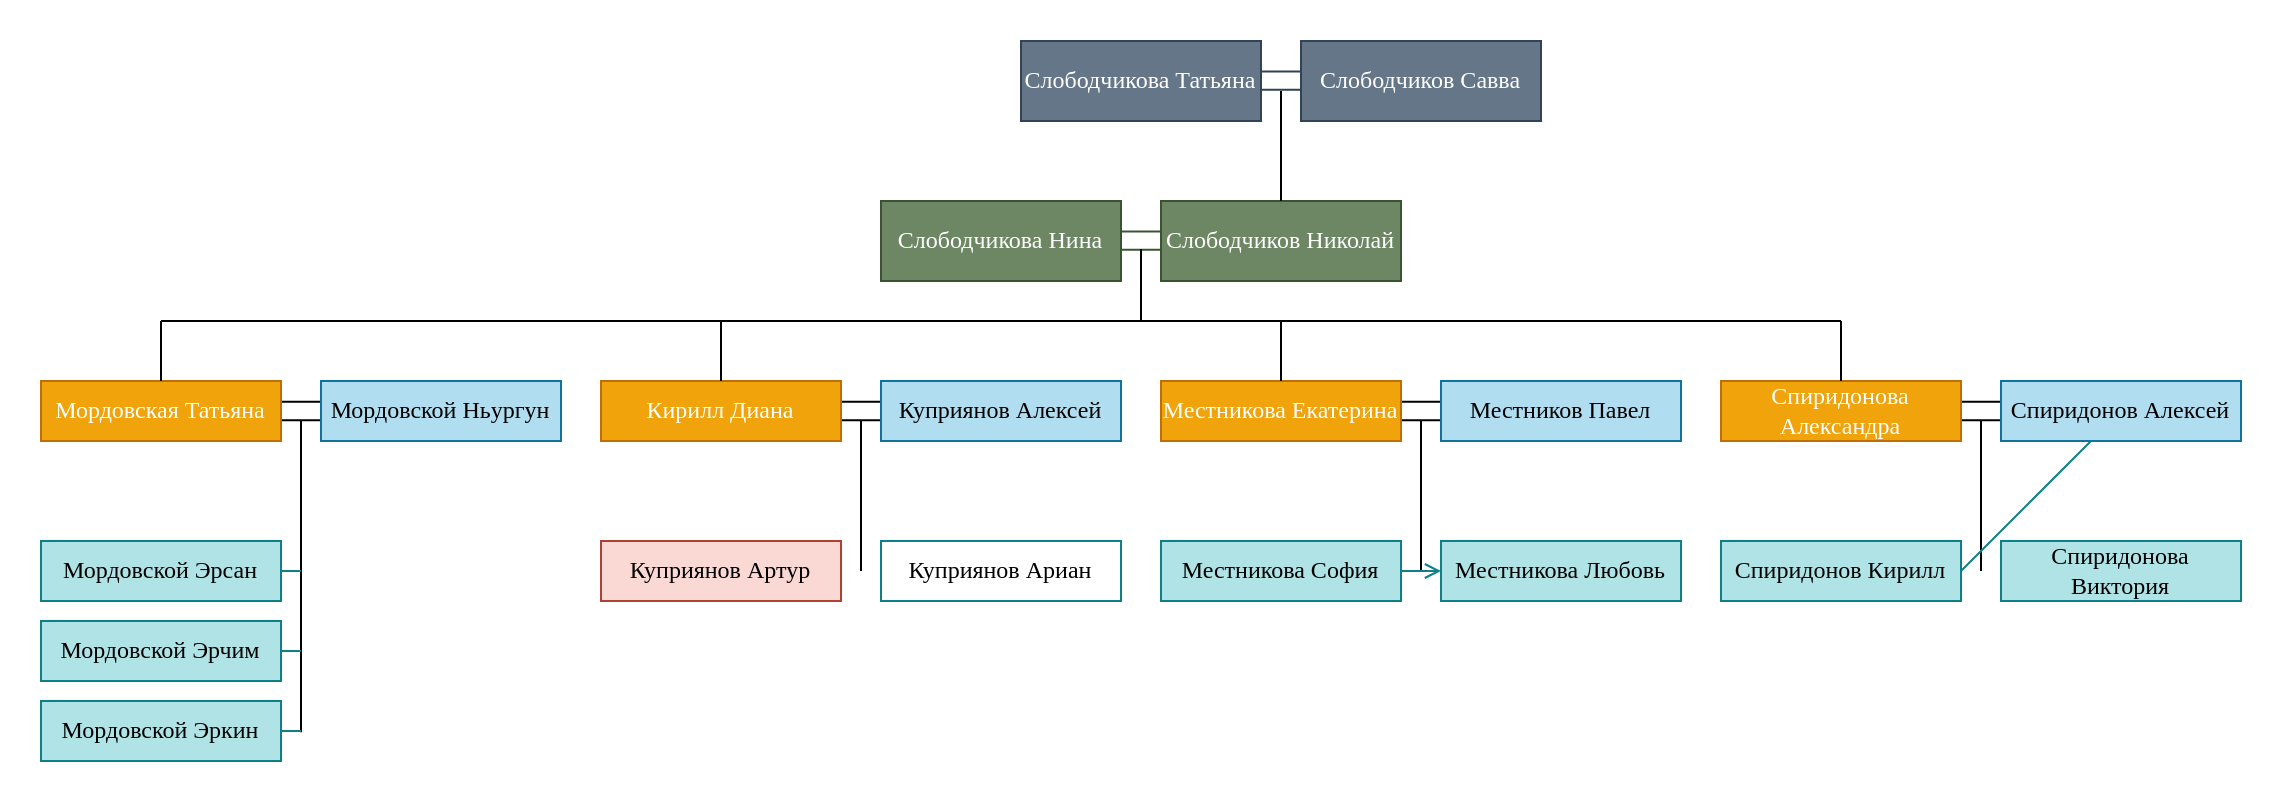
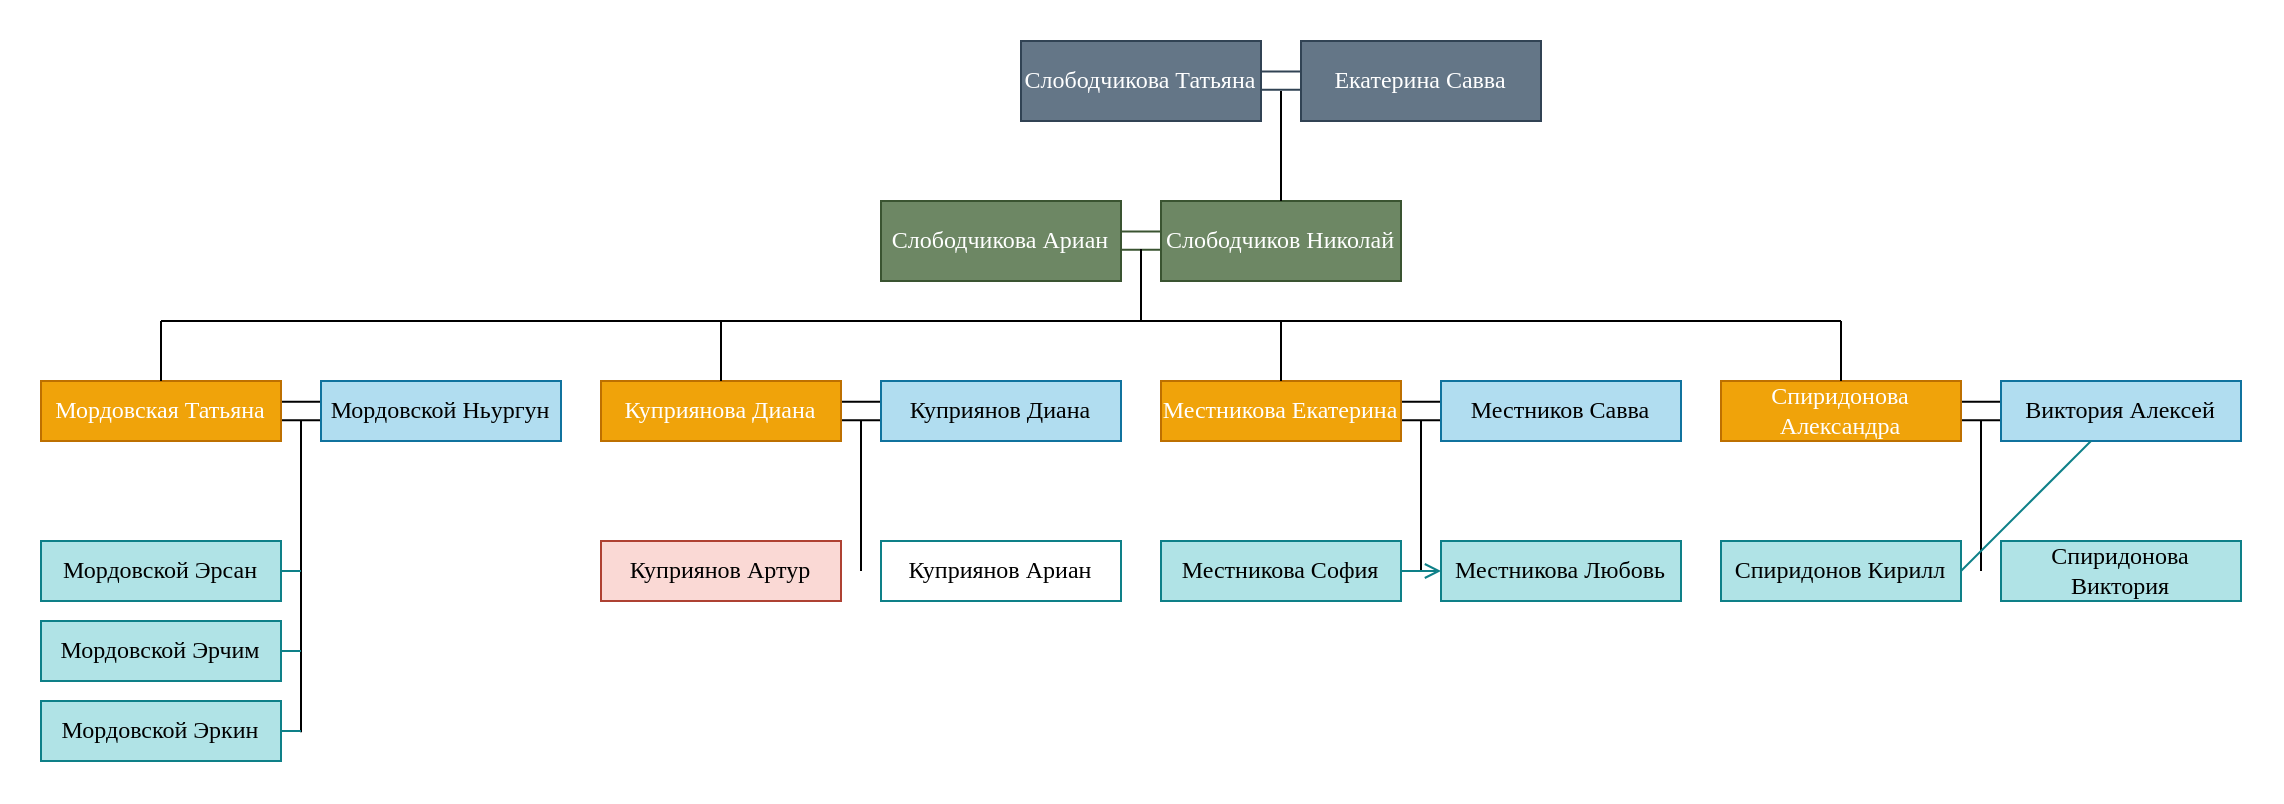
(1421, 81) -> (1421, 81)
(1001, 241) -> (1001, 241)
(721, 411) -> (721, 411)
(1001, 411) -> (1001, 411)
(1561, 411) -> (1561, 411)
(2121, 411) -> (2121, 411)
